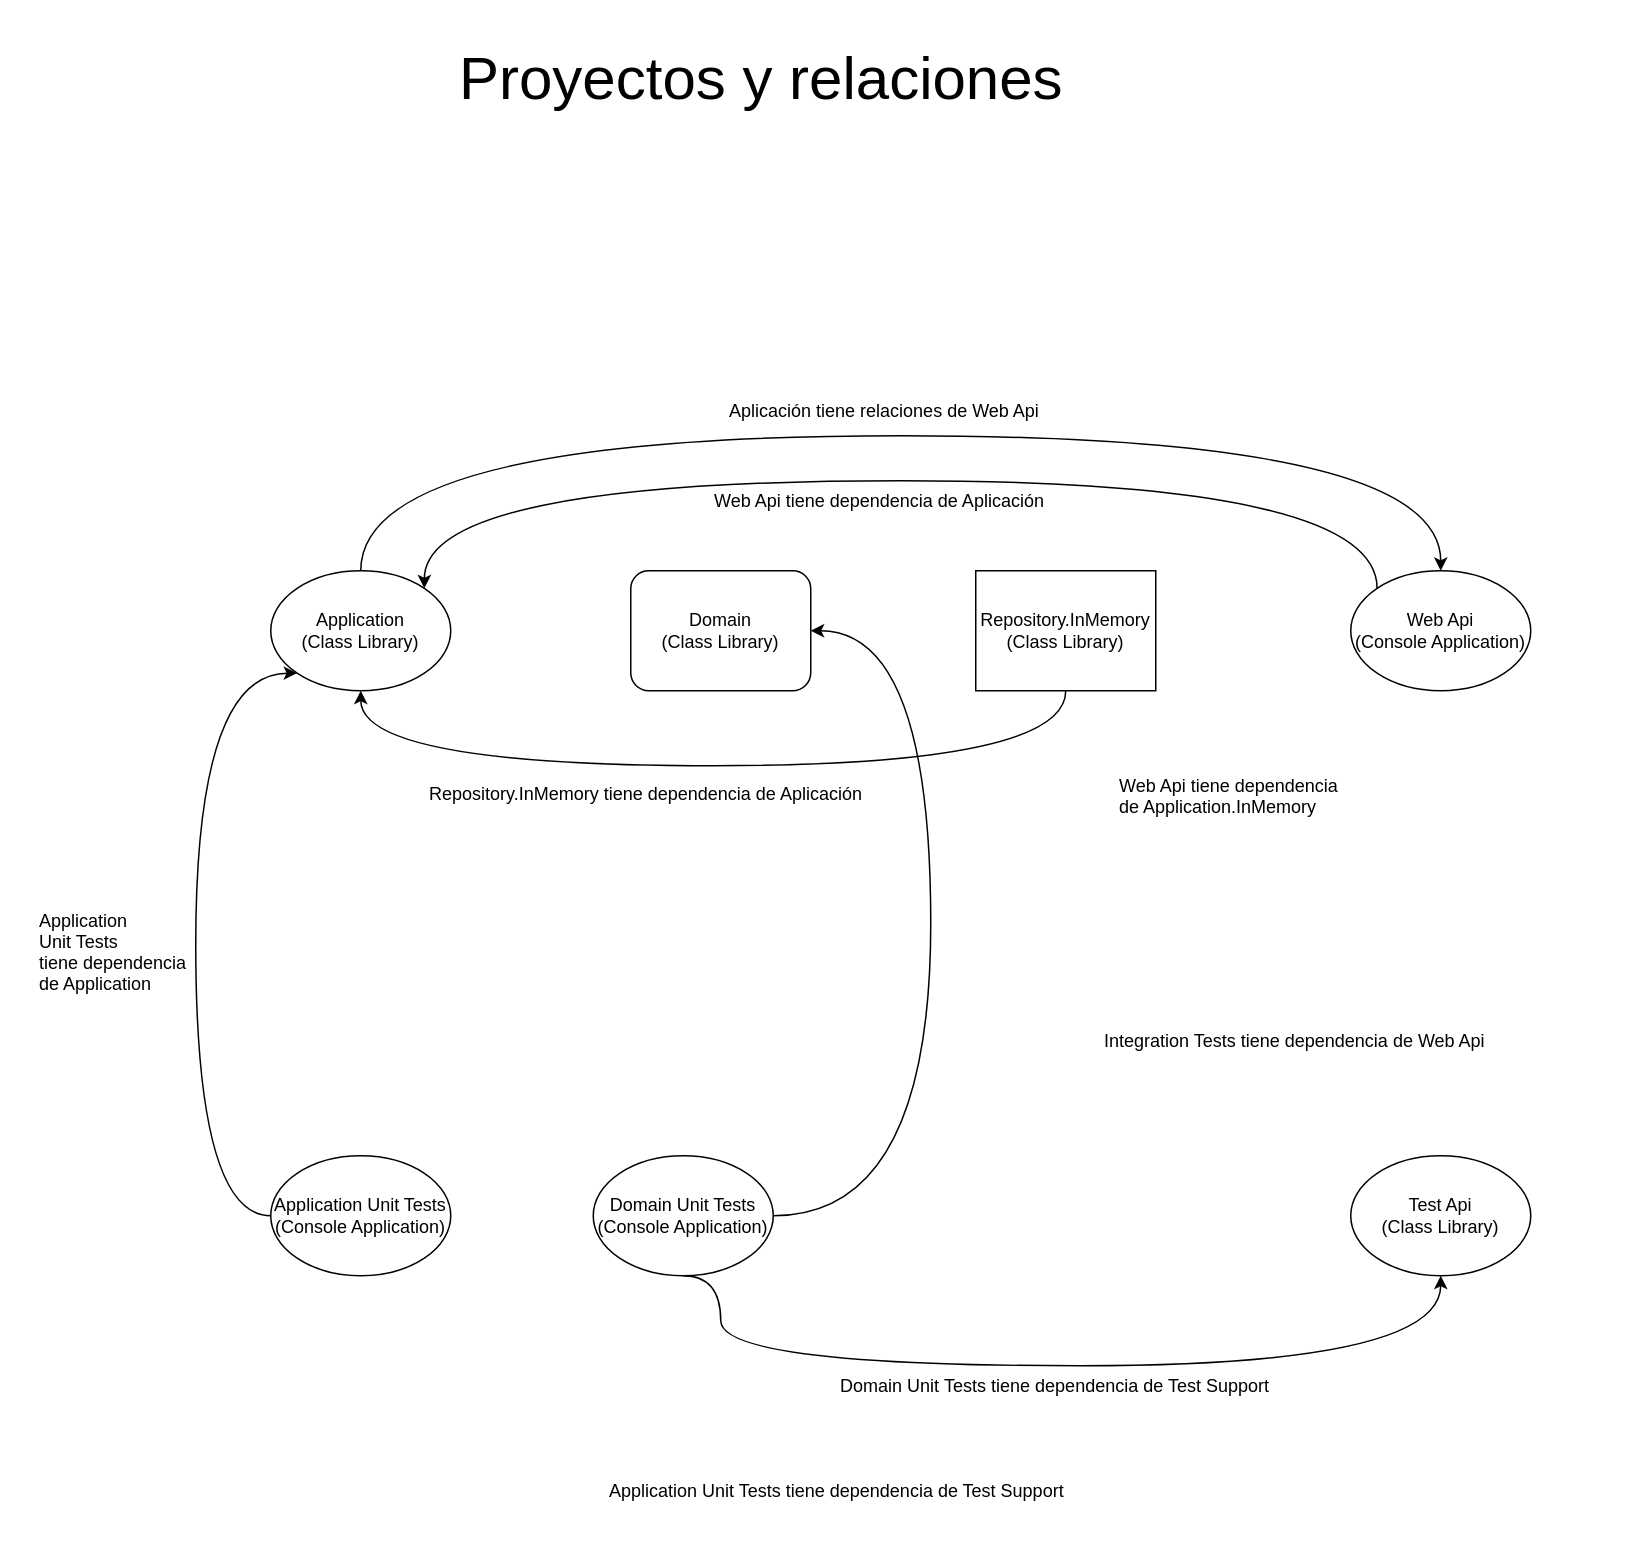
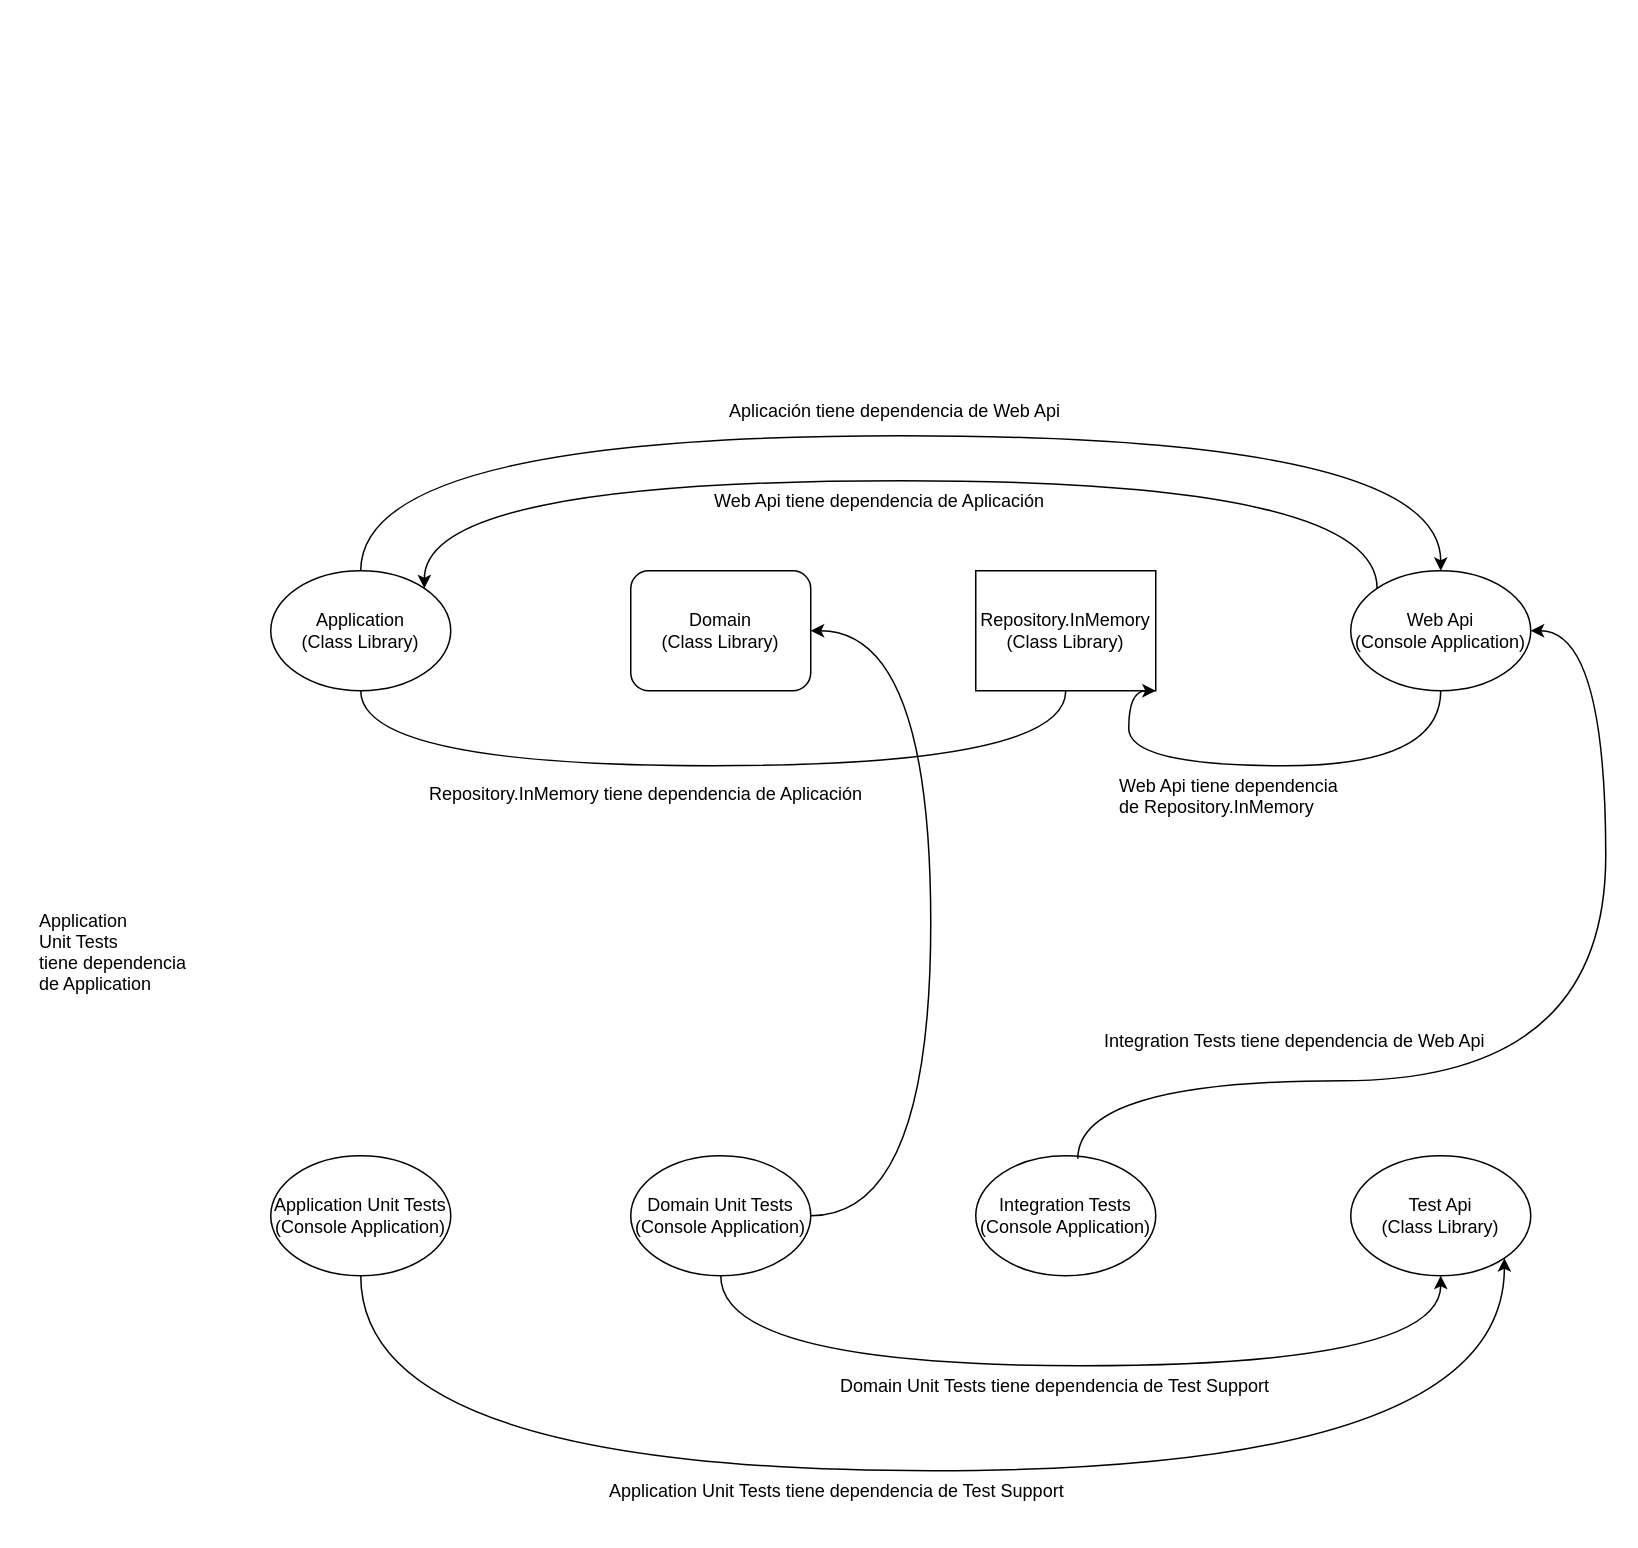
(856, 113) -> none
(892, 411) -> (900, 411)
(459, 751) -> (458, 749)
none -> (1276, 766)
(1231, 786) -> (1231, 786)
(196, 940) -> none
none -> (1512, 1044)
(683, 1216) -> (721, 1216)
none -> (1066, 1216)
none -> (935, 1471)
